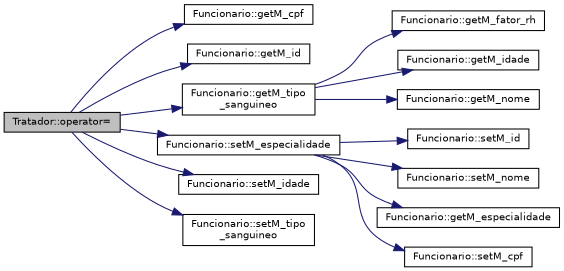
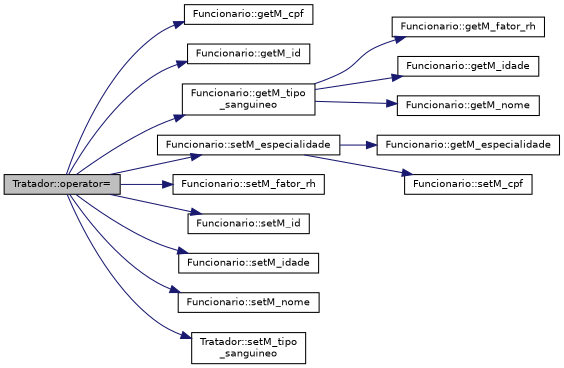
(369, 142) -> (151, 203)
(353, 161) -> (114, 249)
none -> (249, 184)
(249, 230) -> (249, 348)
